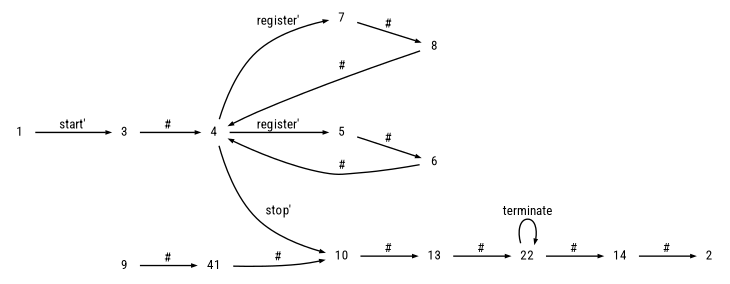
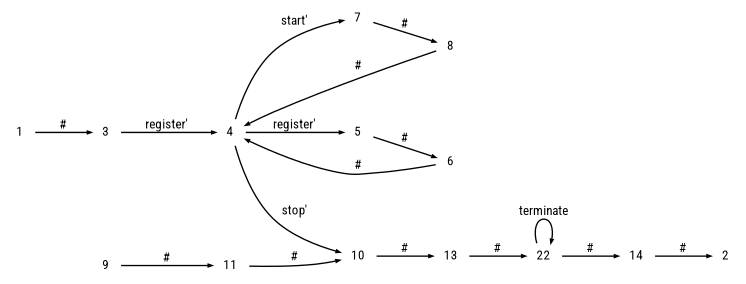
(278, 22) -> (294, 22)
(73, 125) -> (63, 125)
(168, 125) -> (167, 125)
(214, 266) -> (231, 266)
